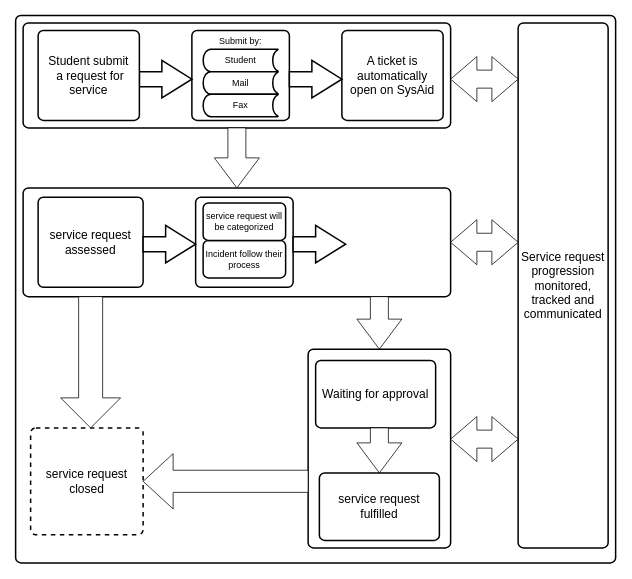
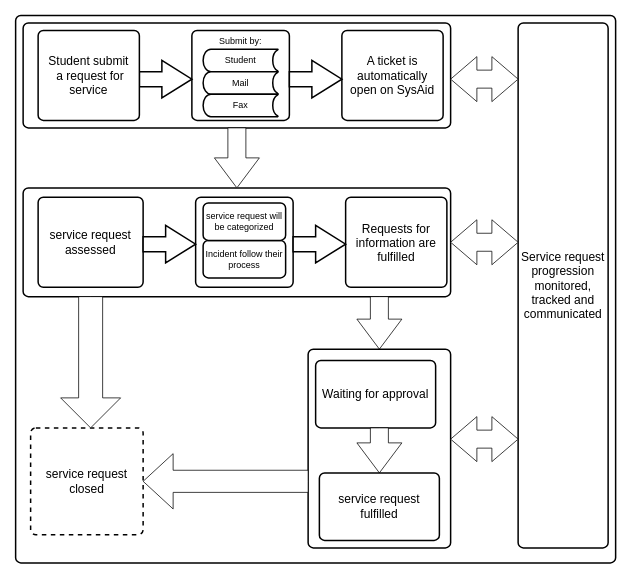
none -> (396, 242)
